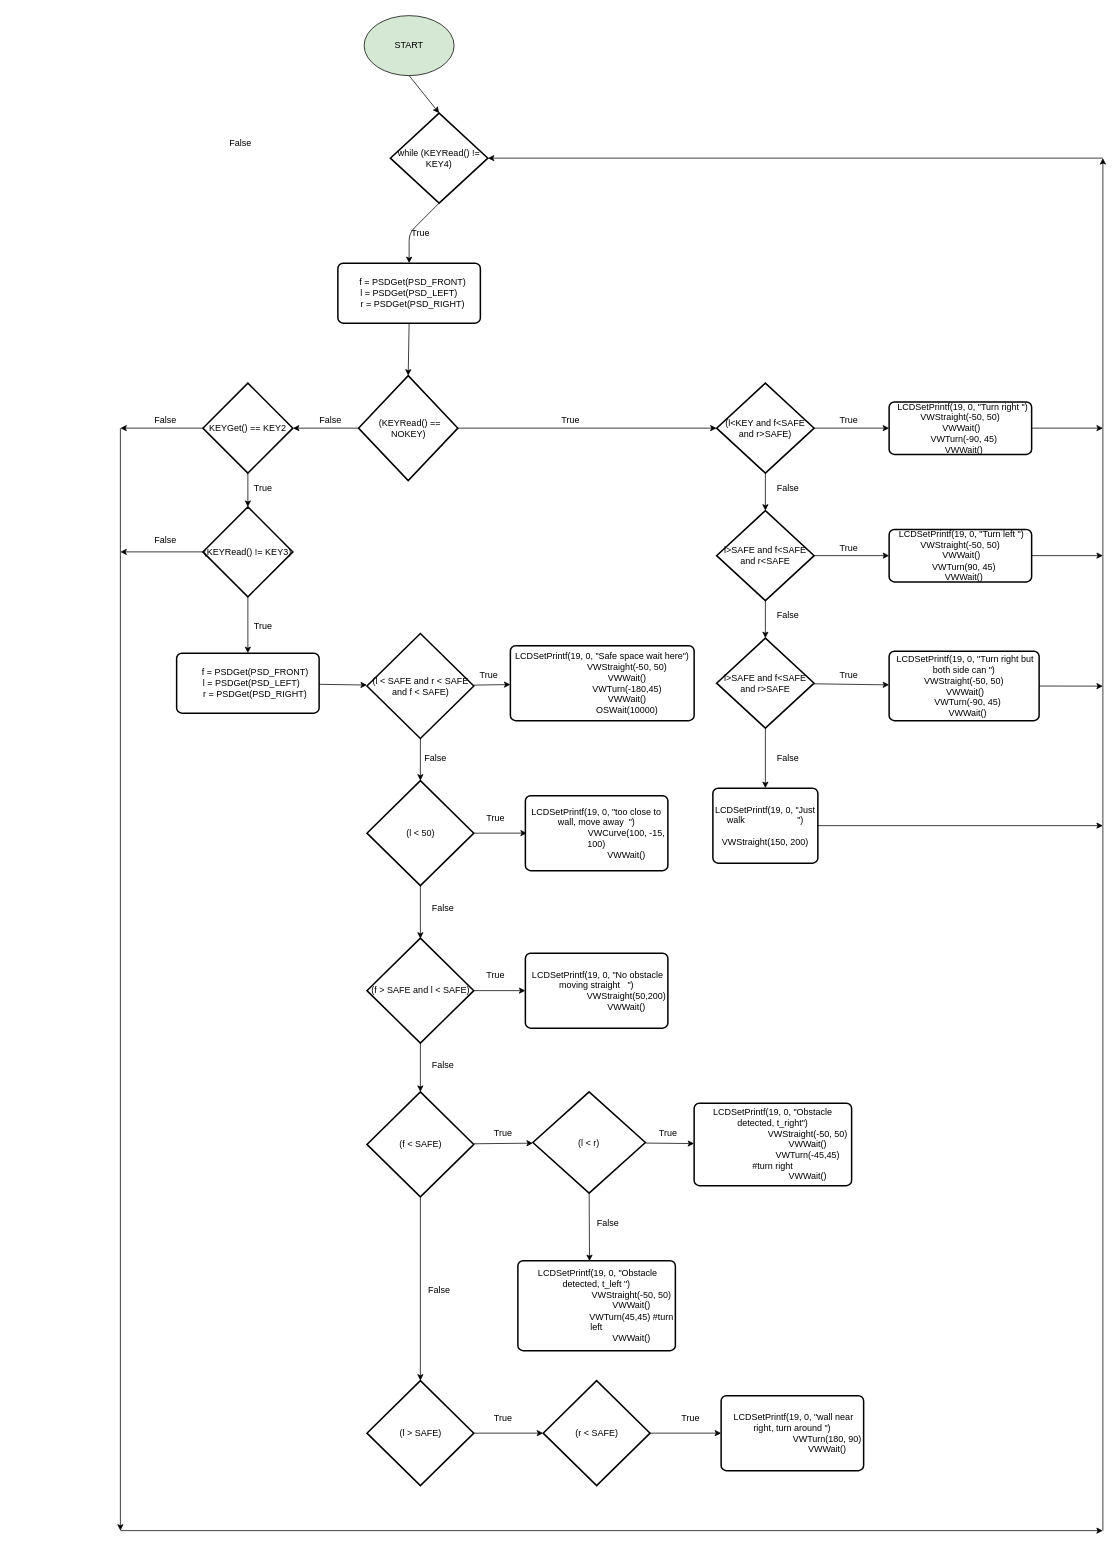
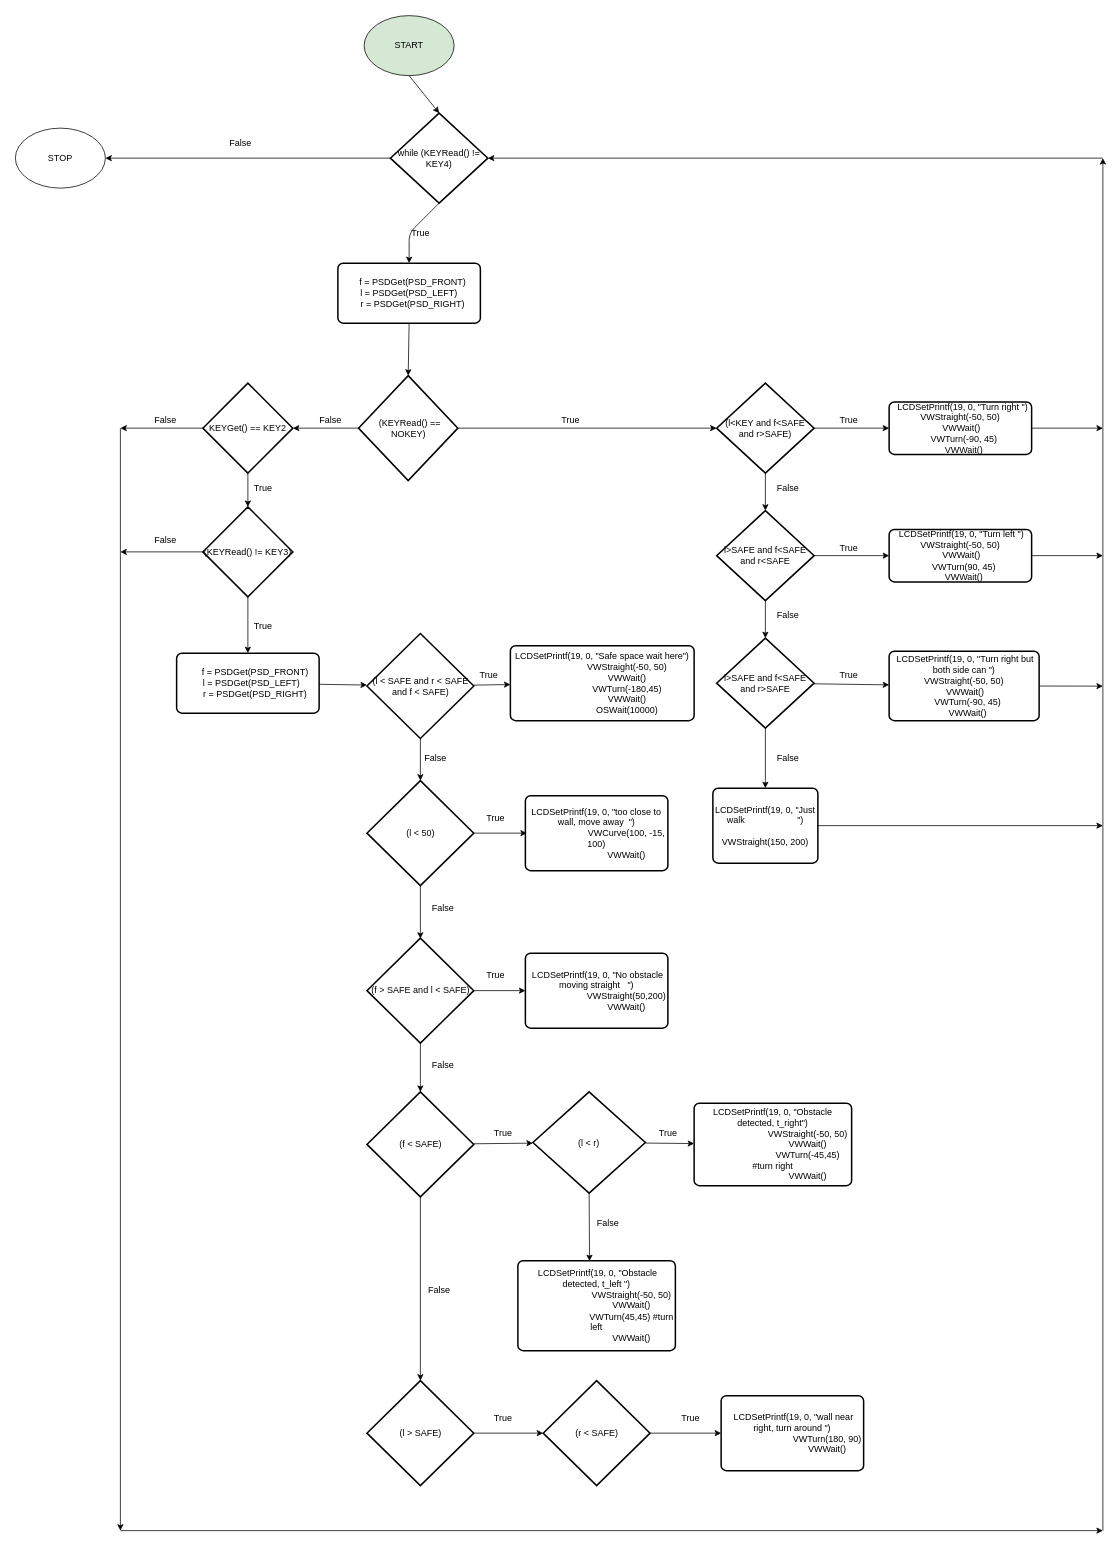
none -> (60, 158)
none -> (112, 158)
